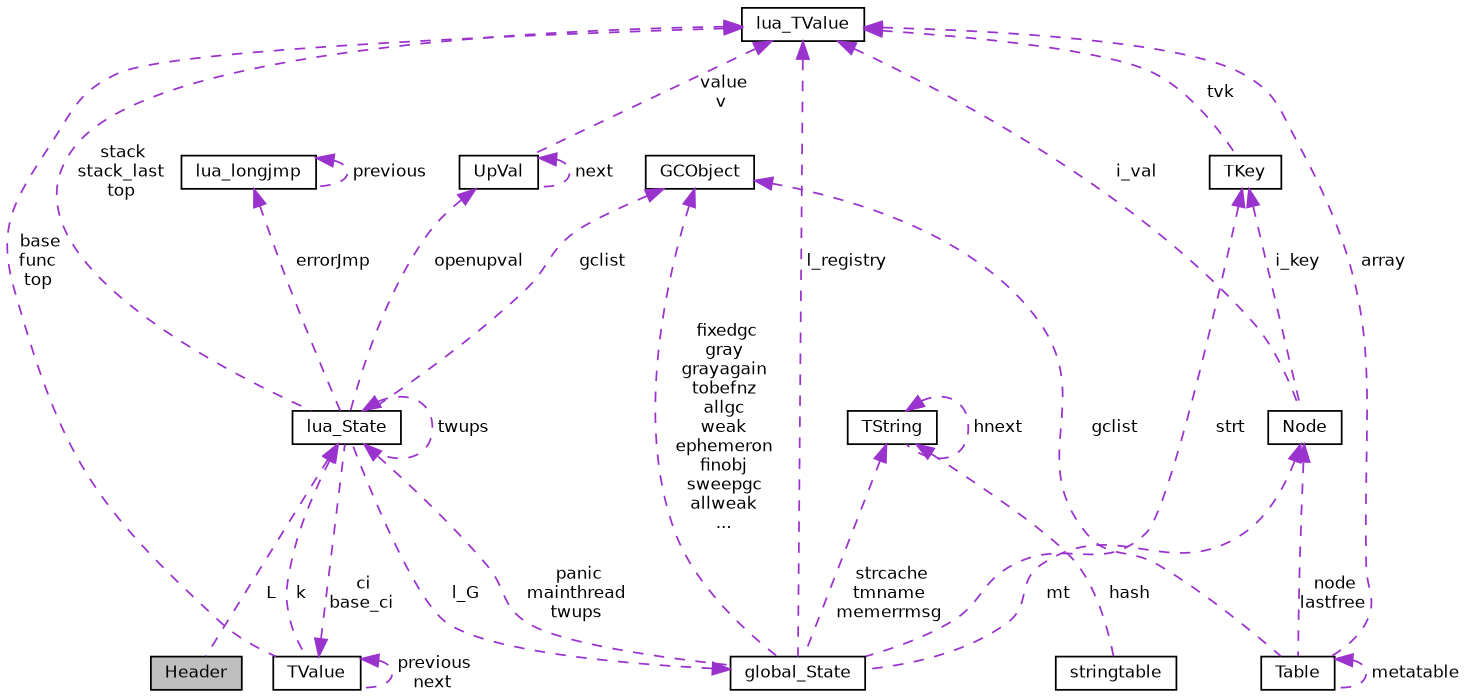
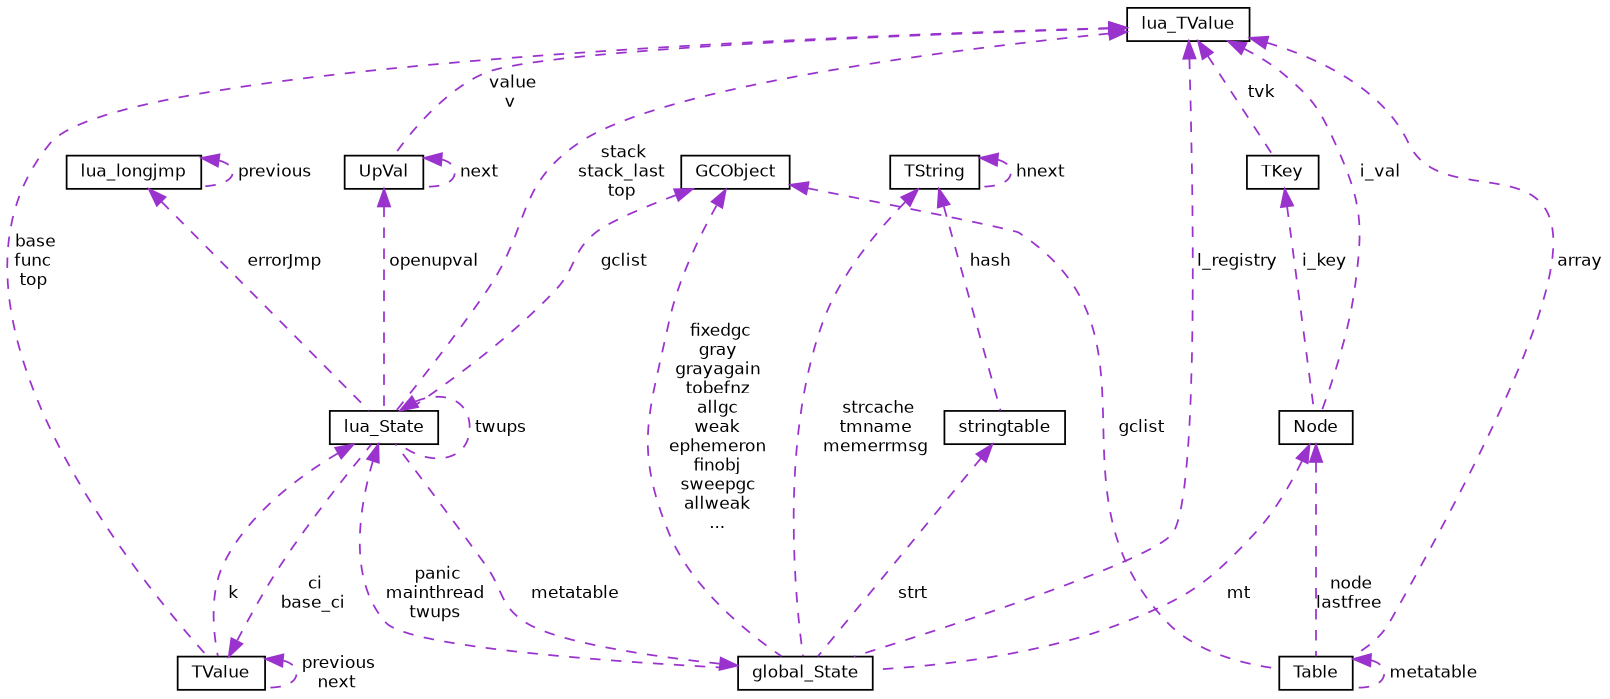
(1152, 523) -> (899, 557)
(463, 594) -> (573, 594)
(196, 673) -> none
